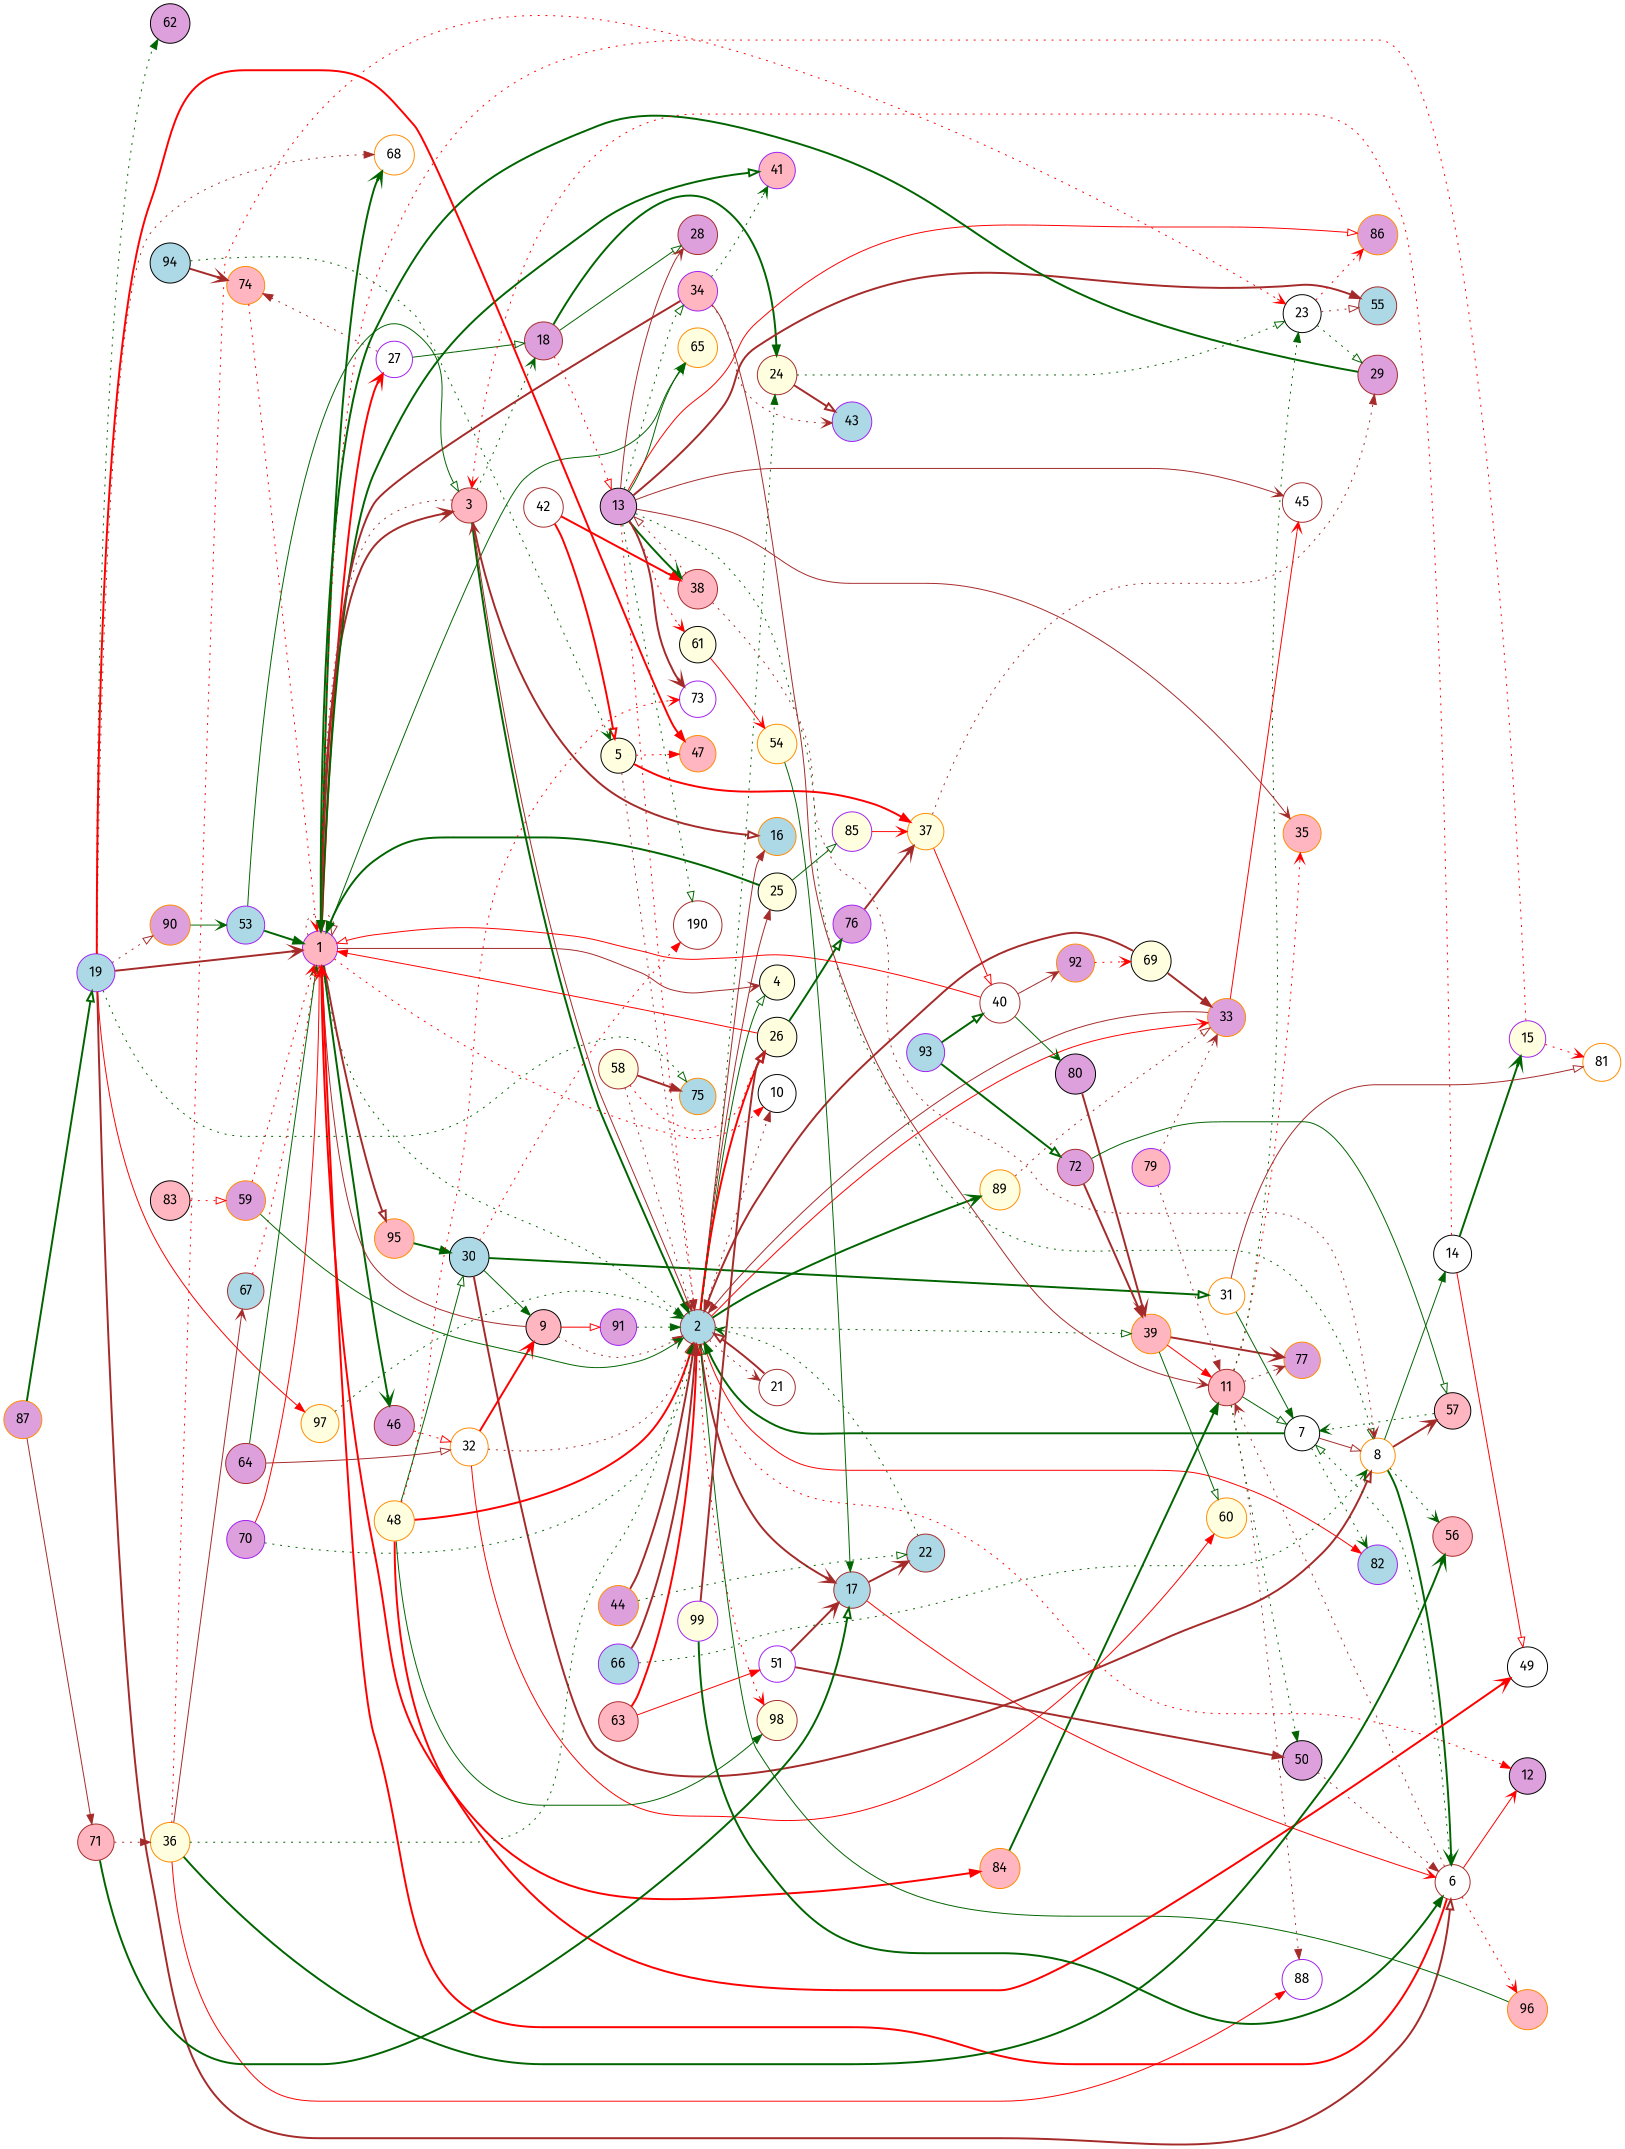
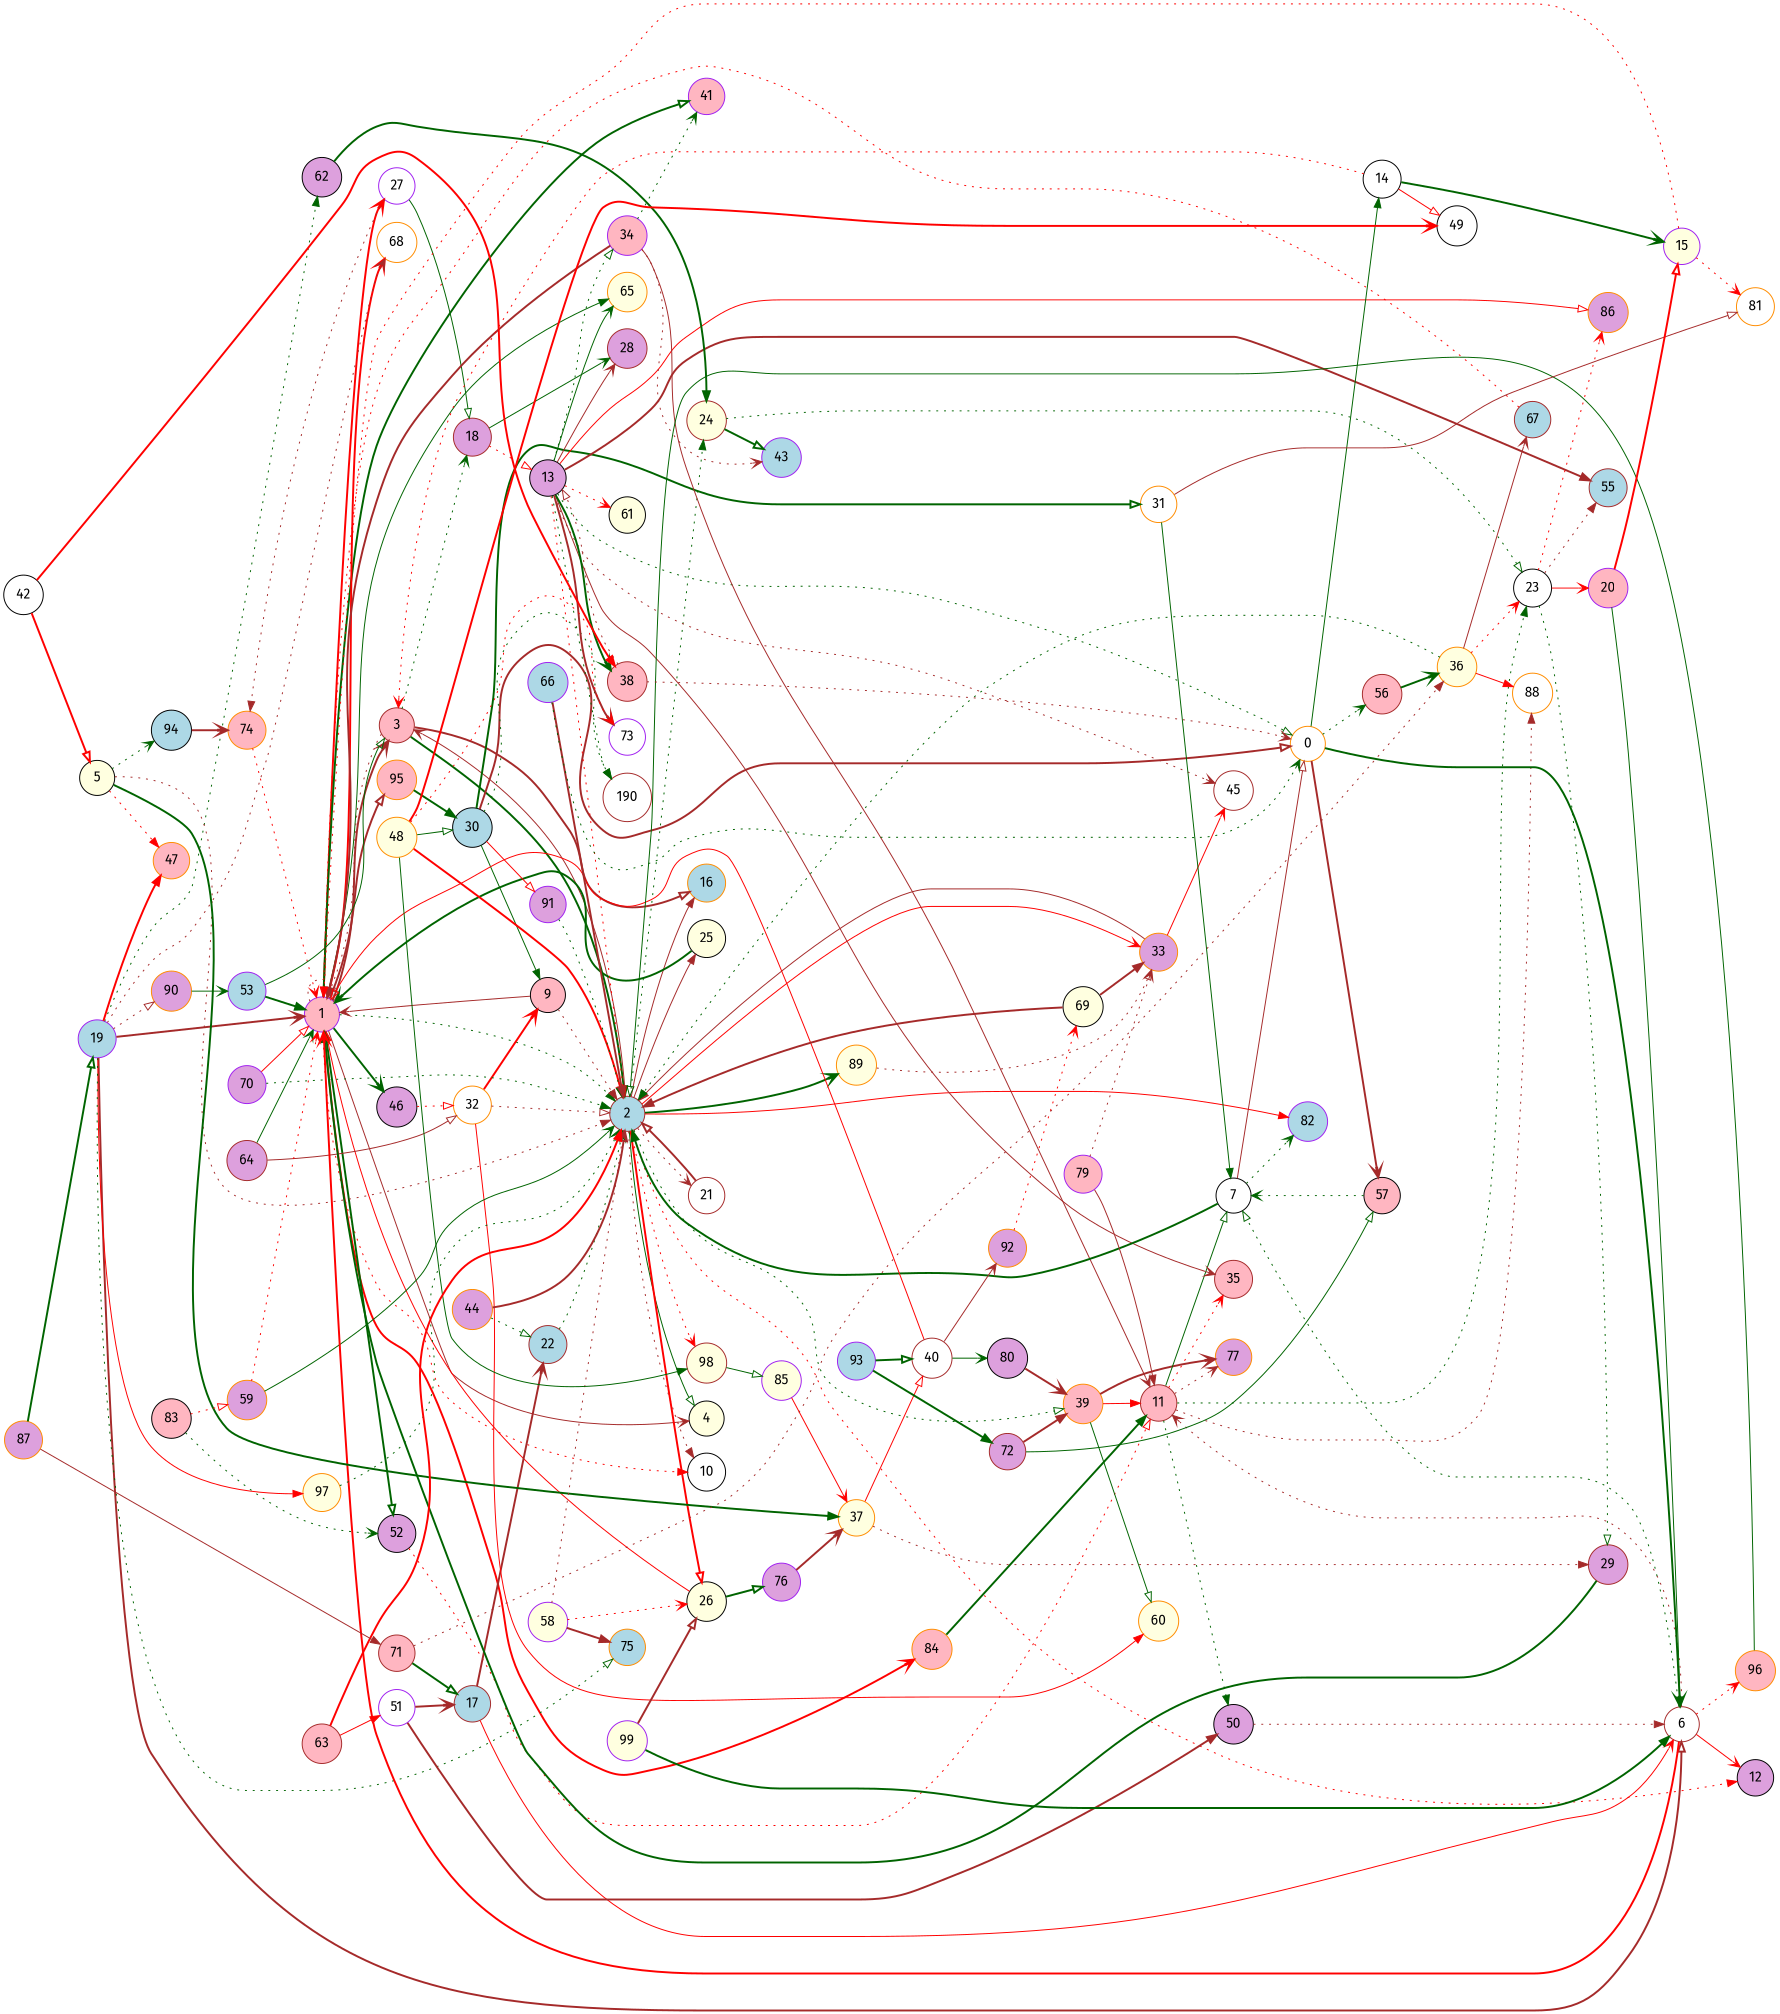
(687, 197) -> (590, 159)
(148, 238) -> (288, 667)
(616, 291) -> (545, 396)
(1335, 310) -> (1568, 542)
(345, 384) -> (351, 632)
(810, 396) -> (740, 437)
(464, 412) -> (129, 758)
(954, 468) -> (859, 658)
(543, 507) -> (24, 595)
none -> (1608, 588)
(777, 744) -> none
(768, 791) -> (207, 1389)
(1302, 834) -> (1234, 1279)
(541, 837) -> (540, 873)
(810, 865) -> (740, 1371)
(618, 1069) -> (548, 1622)
(568, 1089) -> (528, 621)
(997, 1107) -> (928, 1404)
(706, 1130) -> (622, 1612)
(1187, 1273) -> (1129, 1281)
(576, 1327) -> (509, 865)
(394, 1426) -> (397, 1107)
(1378, 1456) -> (1308, 744)
(734, 1479) -> none
none -> (397, 1533)
(392, 1662) -> (492, 1564)
(1302, 1979) -> (1533, 693)
(899, 2062) -> (1415, 682)
